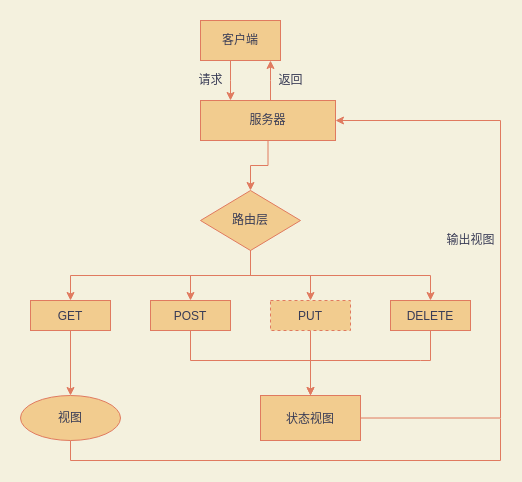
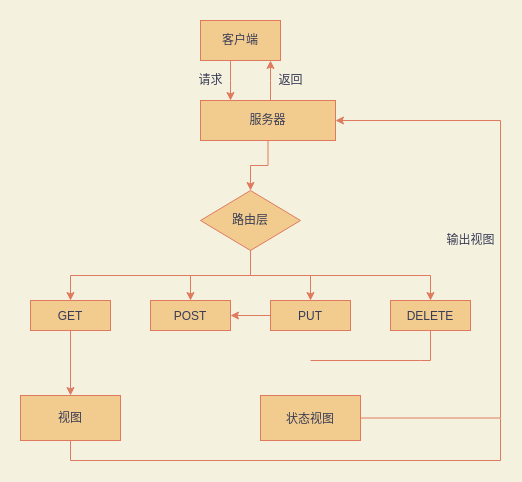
(311, 316) -> (311, 316)
(311, 344) -> (254, 316)
(235, 361) -> none
(71, 418) -> (71, 418)
